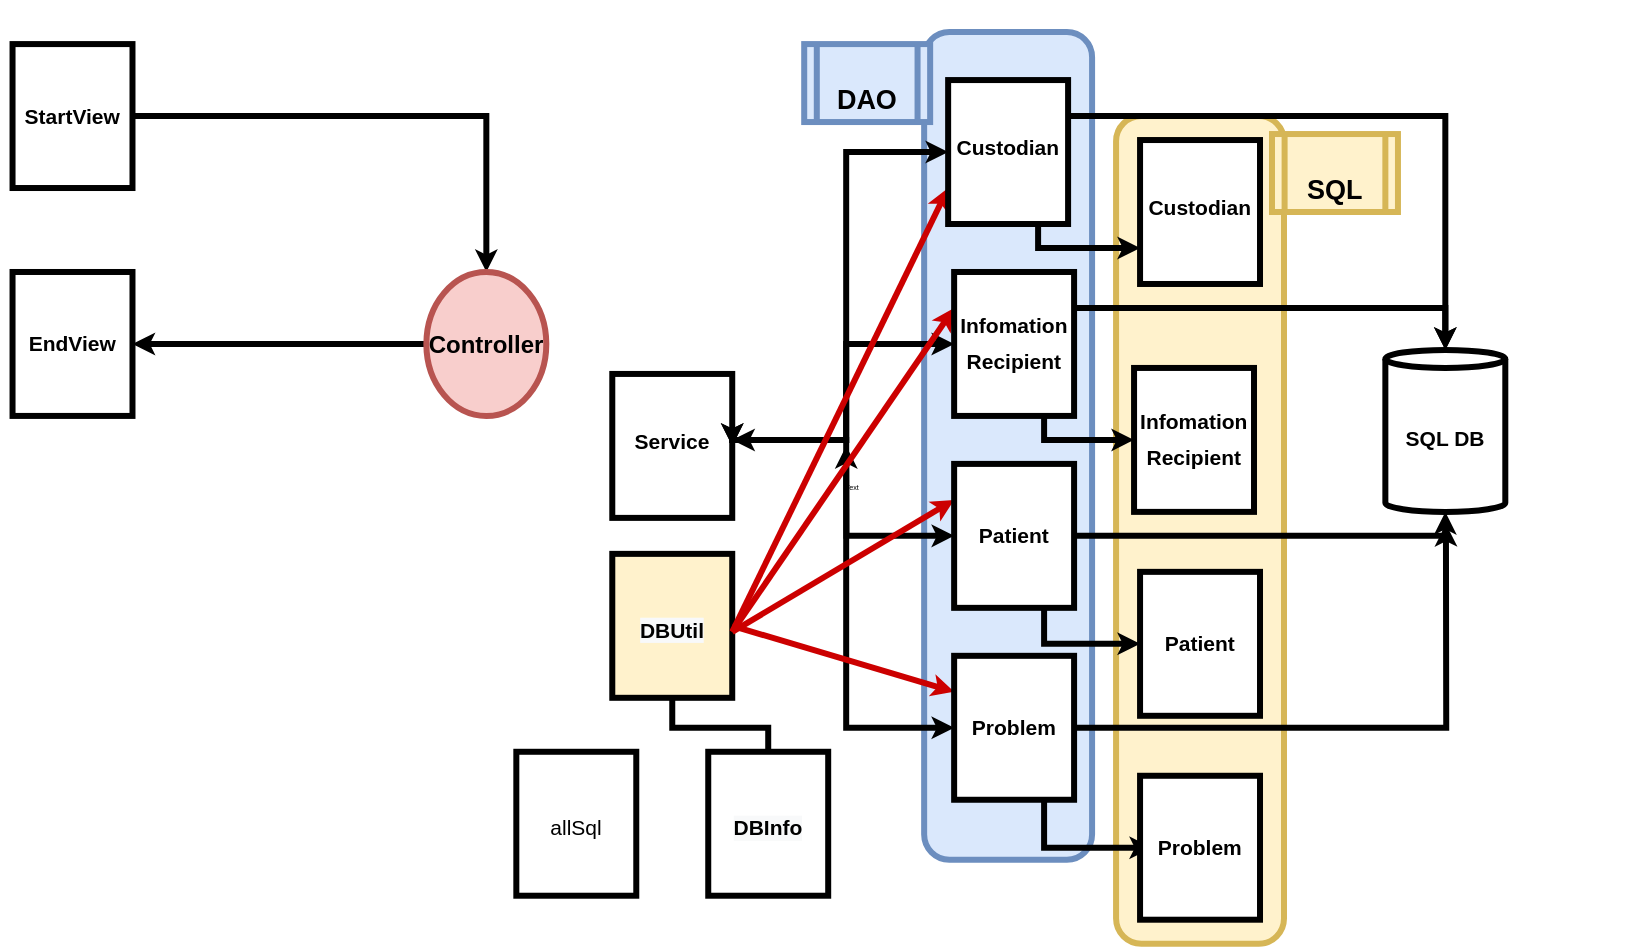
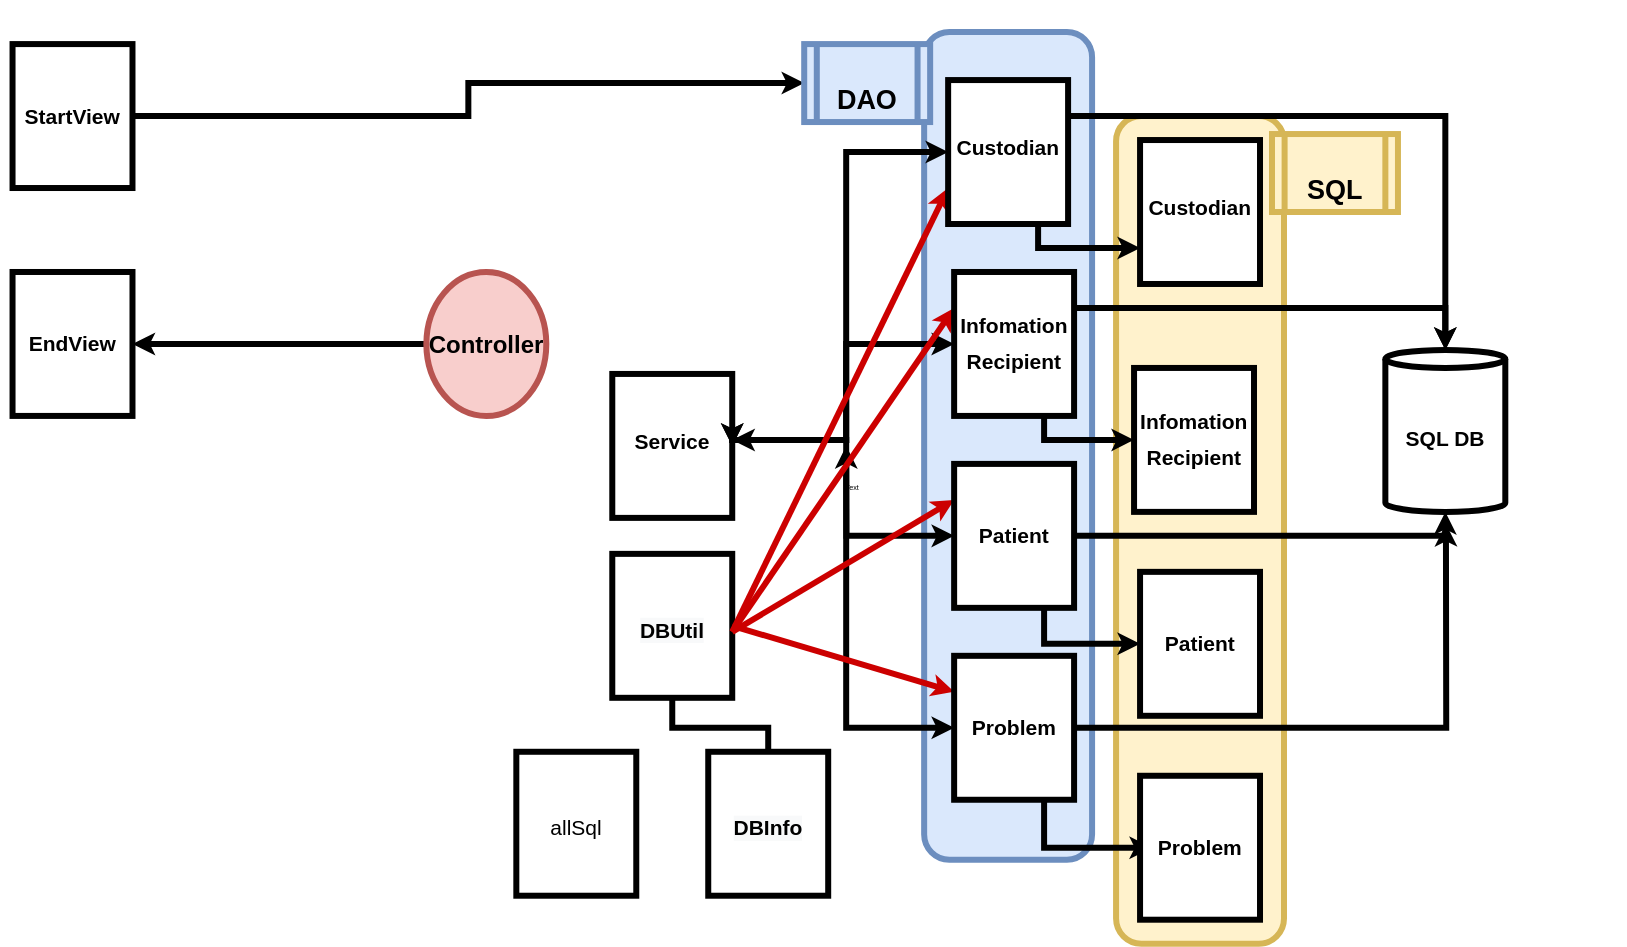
(486, 178) -> (613, 83)
(672, 626) -> (672, 626)
